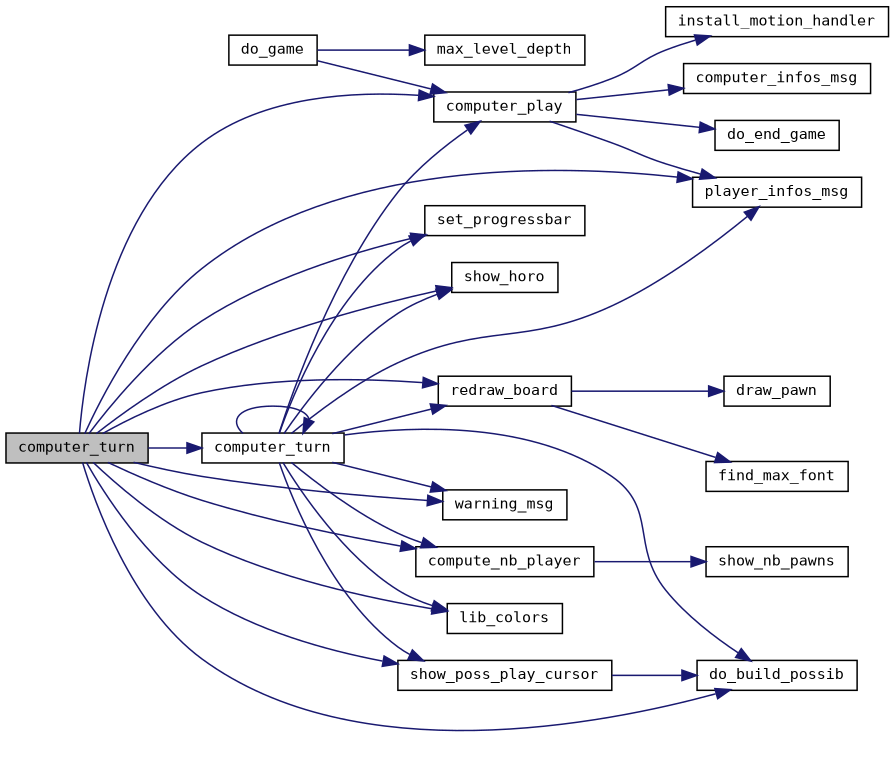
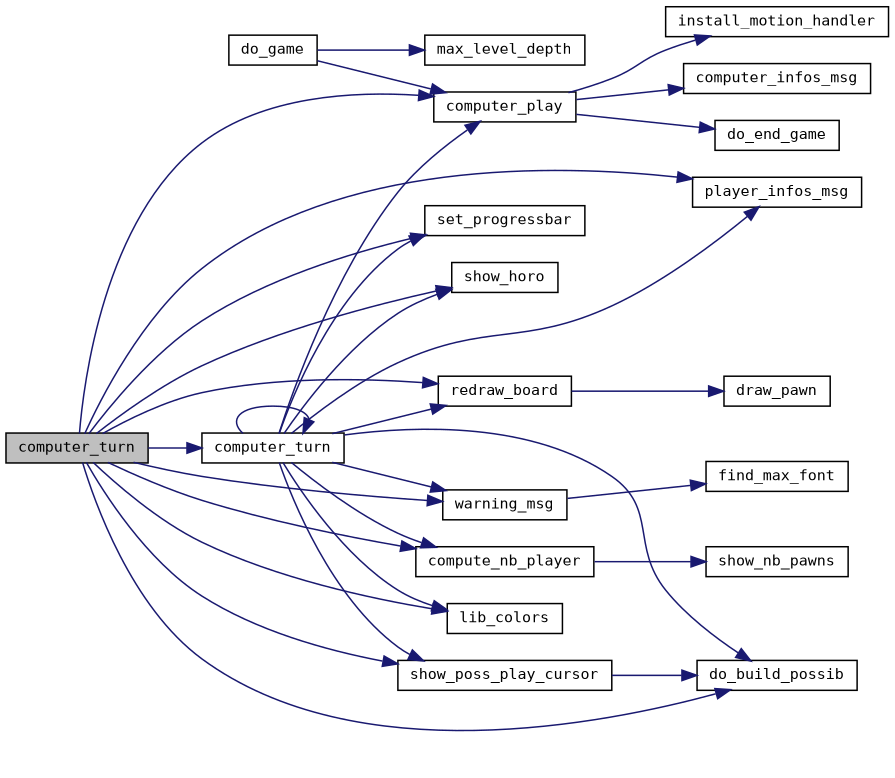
(625, 148) -> none
(634, 431) -> (638, 491)
